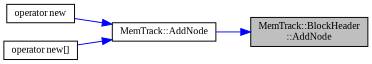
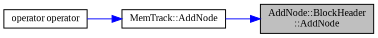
(41, 14) -> (45, 19)
(309, 32) -> (317, 19)
(41, 50) -> none
